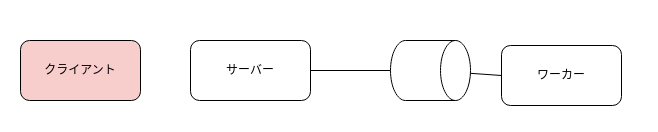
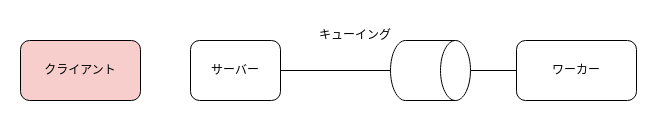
none -> (356, 36)
(251, 71) -> (236, 71)
(562, 76) -> (577, 71)
